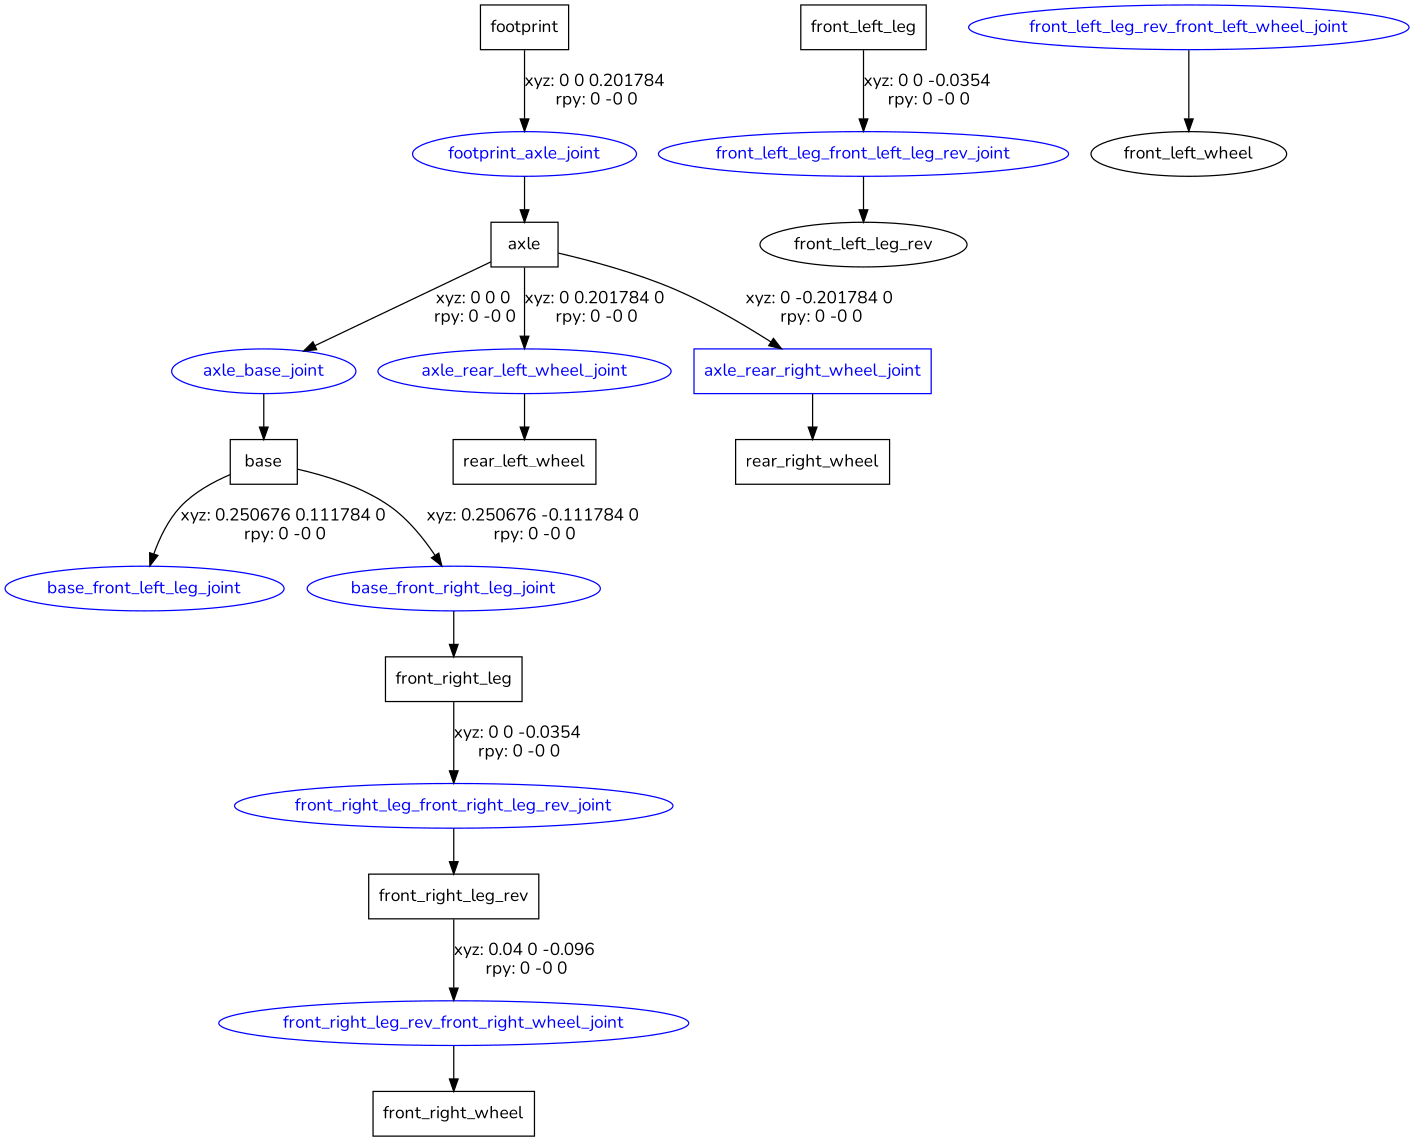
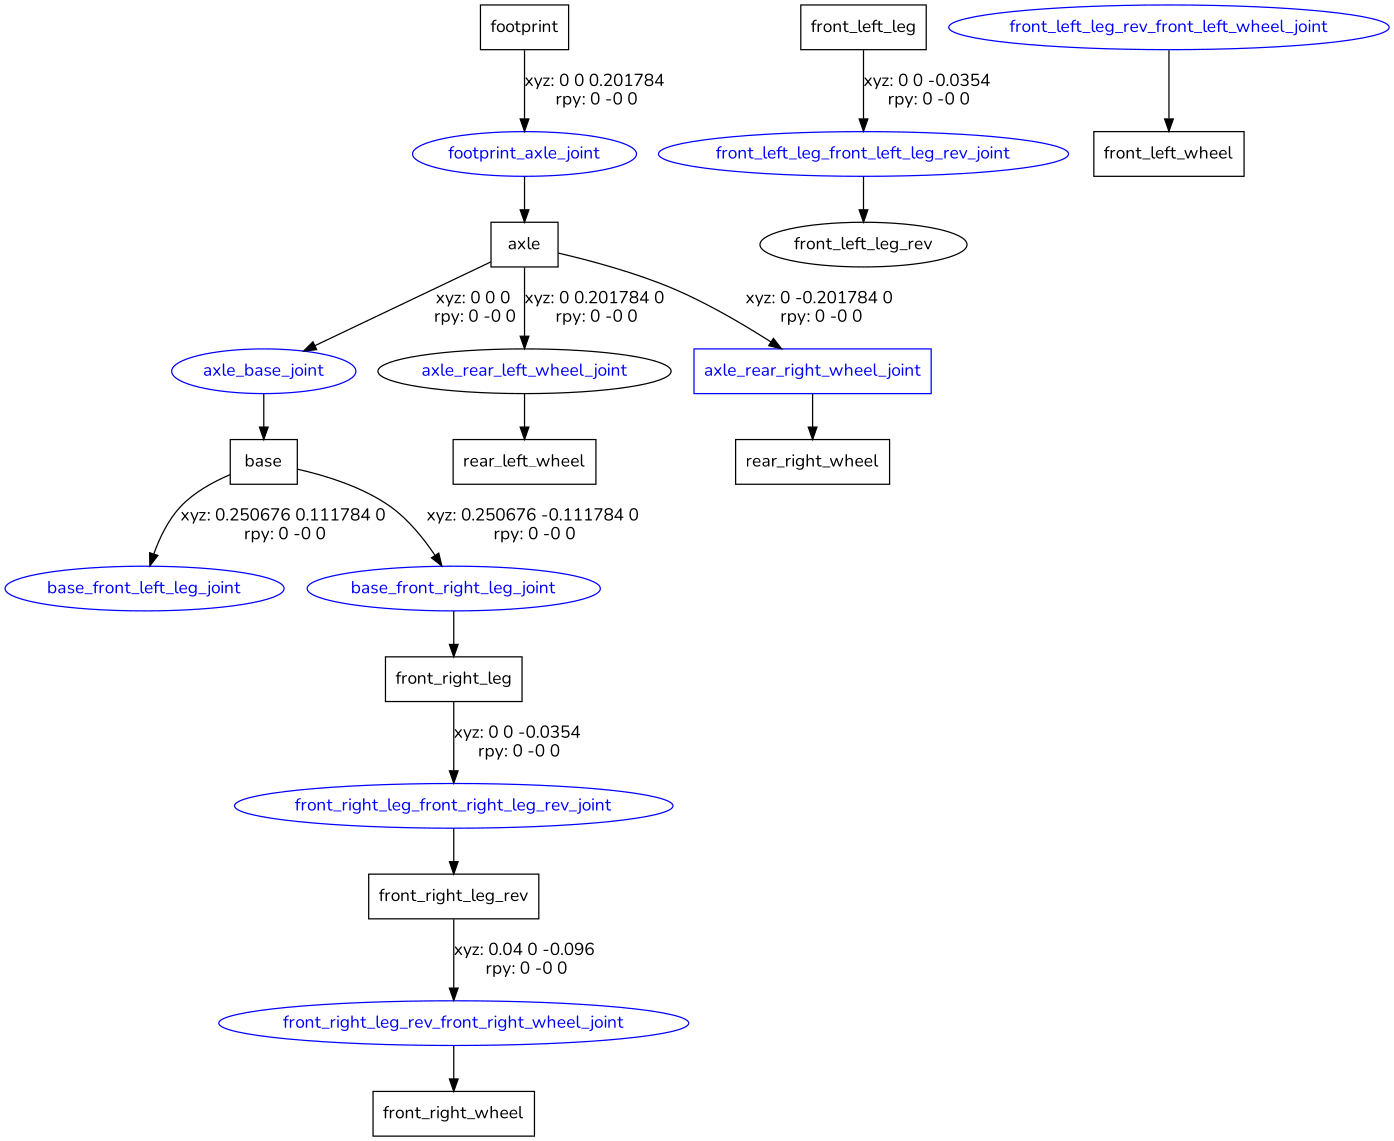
(1189, 154) -> (1169, 154)
(525, 371) -> (525, 371)
